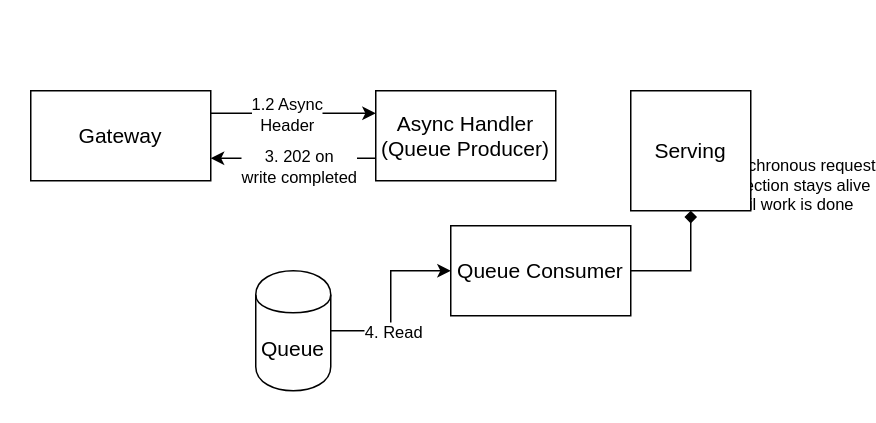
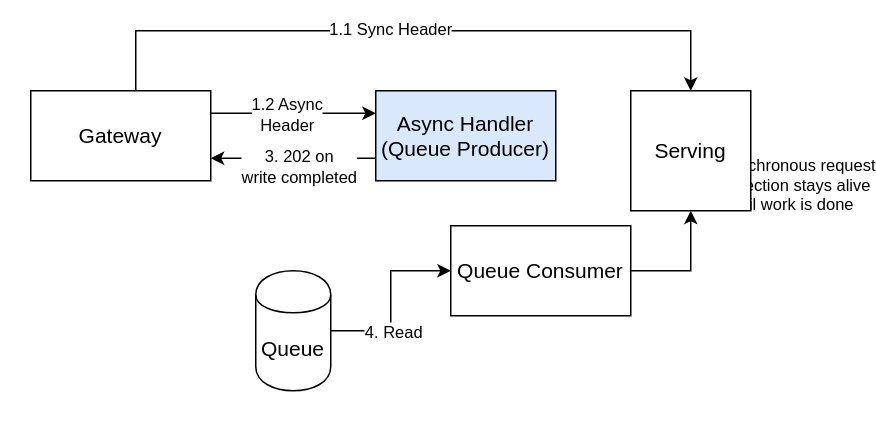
none -> (407, 31)
(466, 136) -> (466, 136)
(691, 223) -> (691, 222)
